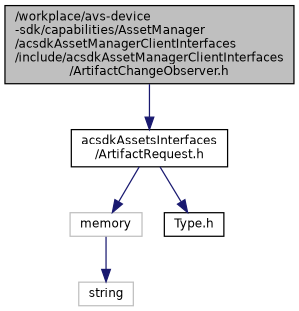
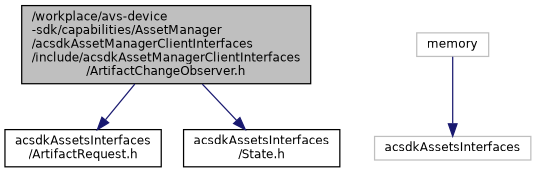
none -> (262, 148)
(129, 184) -> none
(194, 224) -> none
(106, 294) -> (453, 148)
